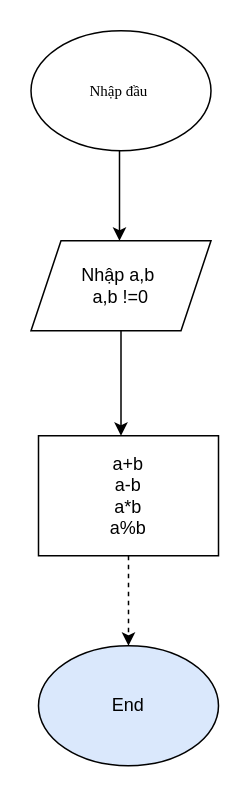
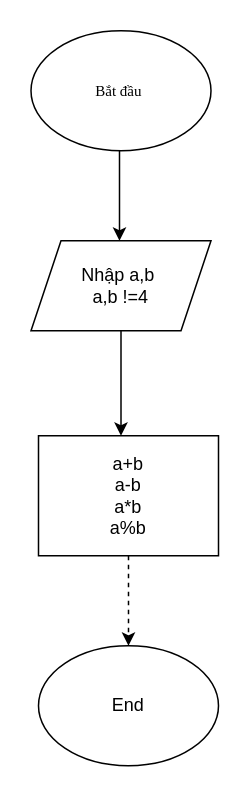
(121, 91) -> (121, 91)
(121, 286) -> (121, 286)
(128, 706) -> (128, 706)
